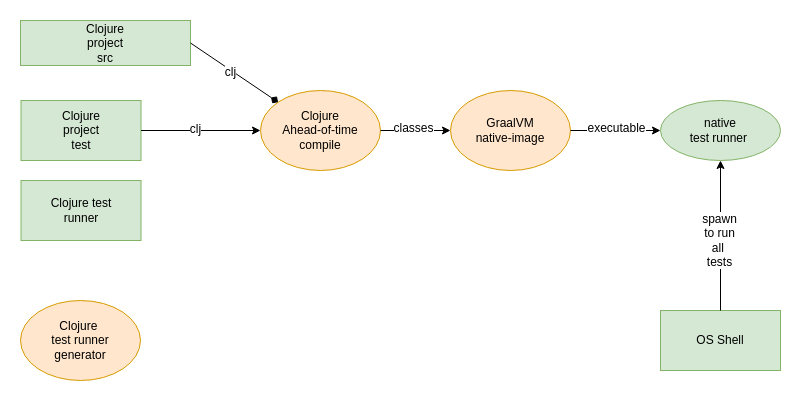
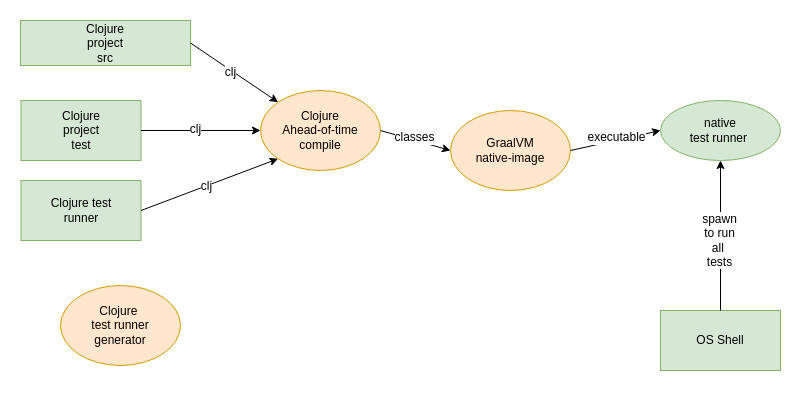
(271, 97) -> (271, 98)
(511, 131) -> (511, 151)
none -> (207, 186)
(81, 341) -> (121, 326)
